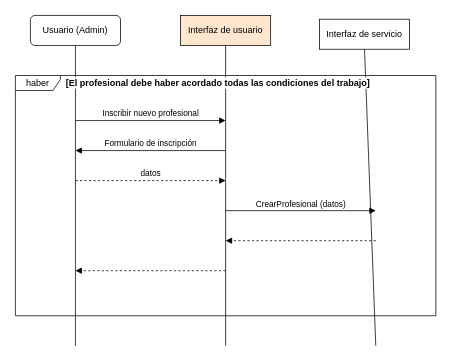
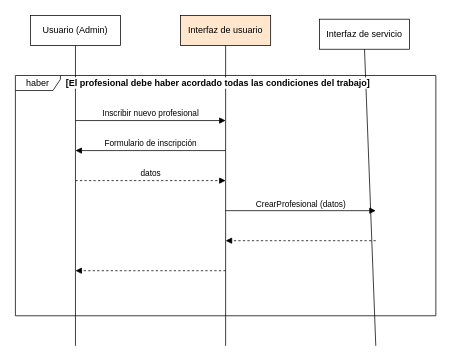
(75, 30) -> (75, 30)
